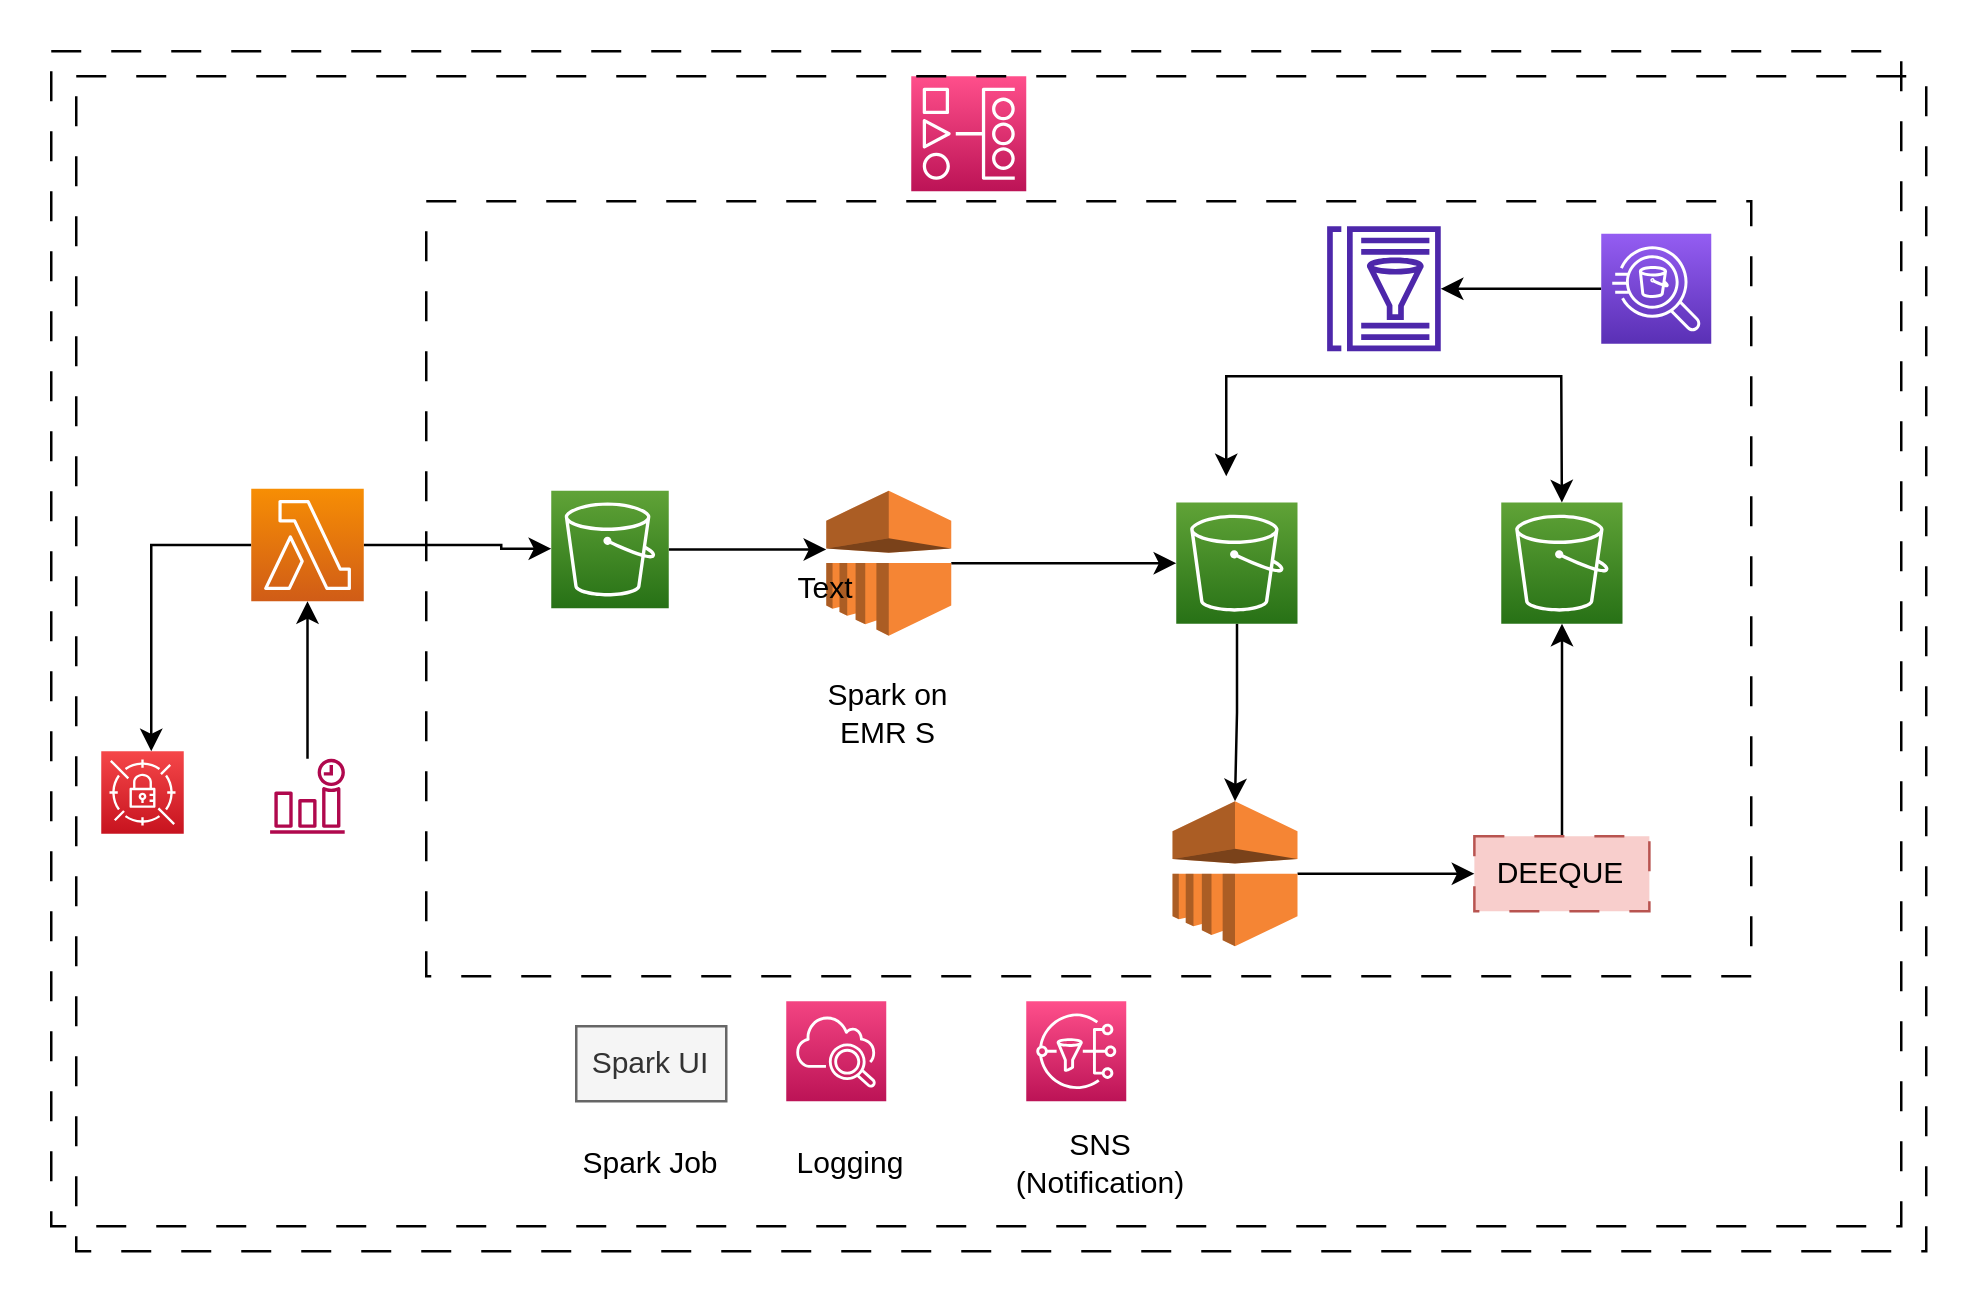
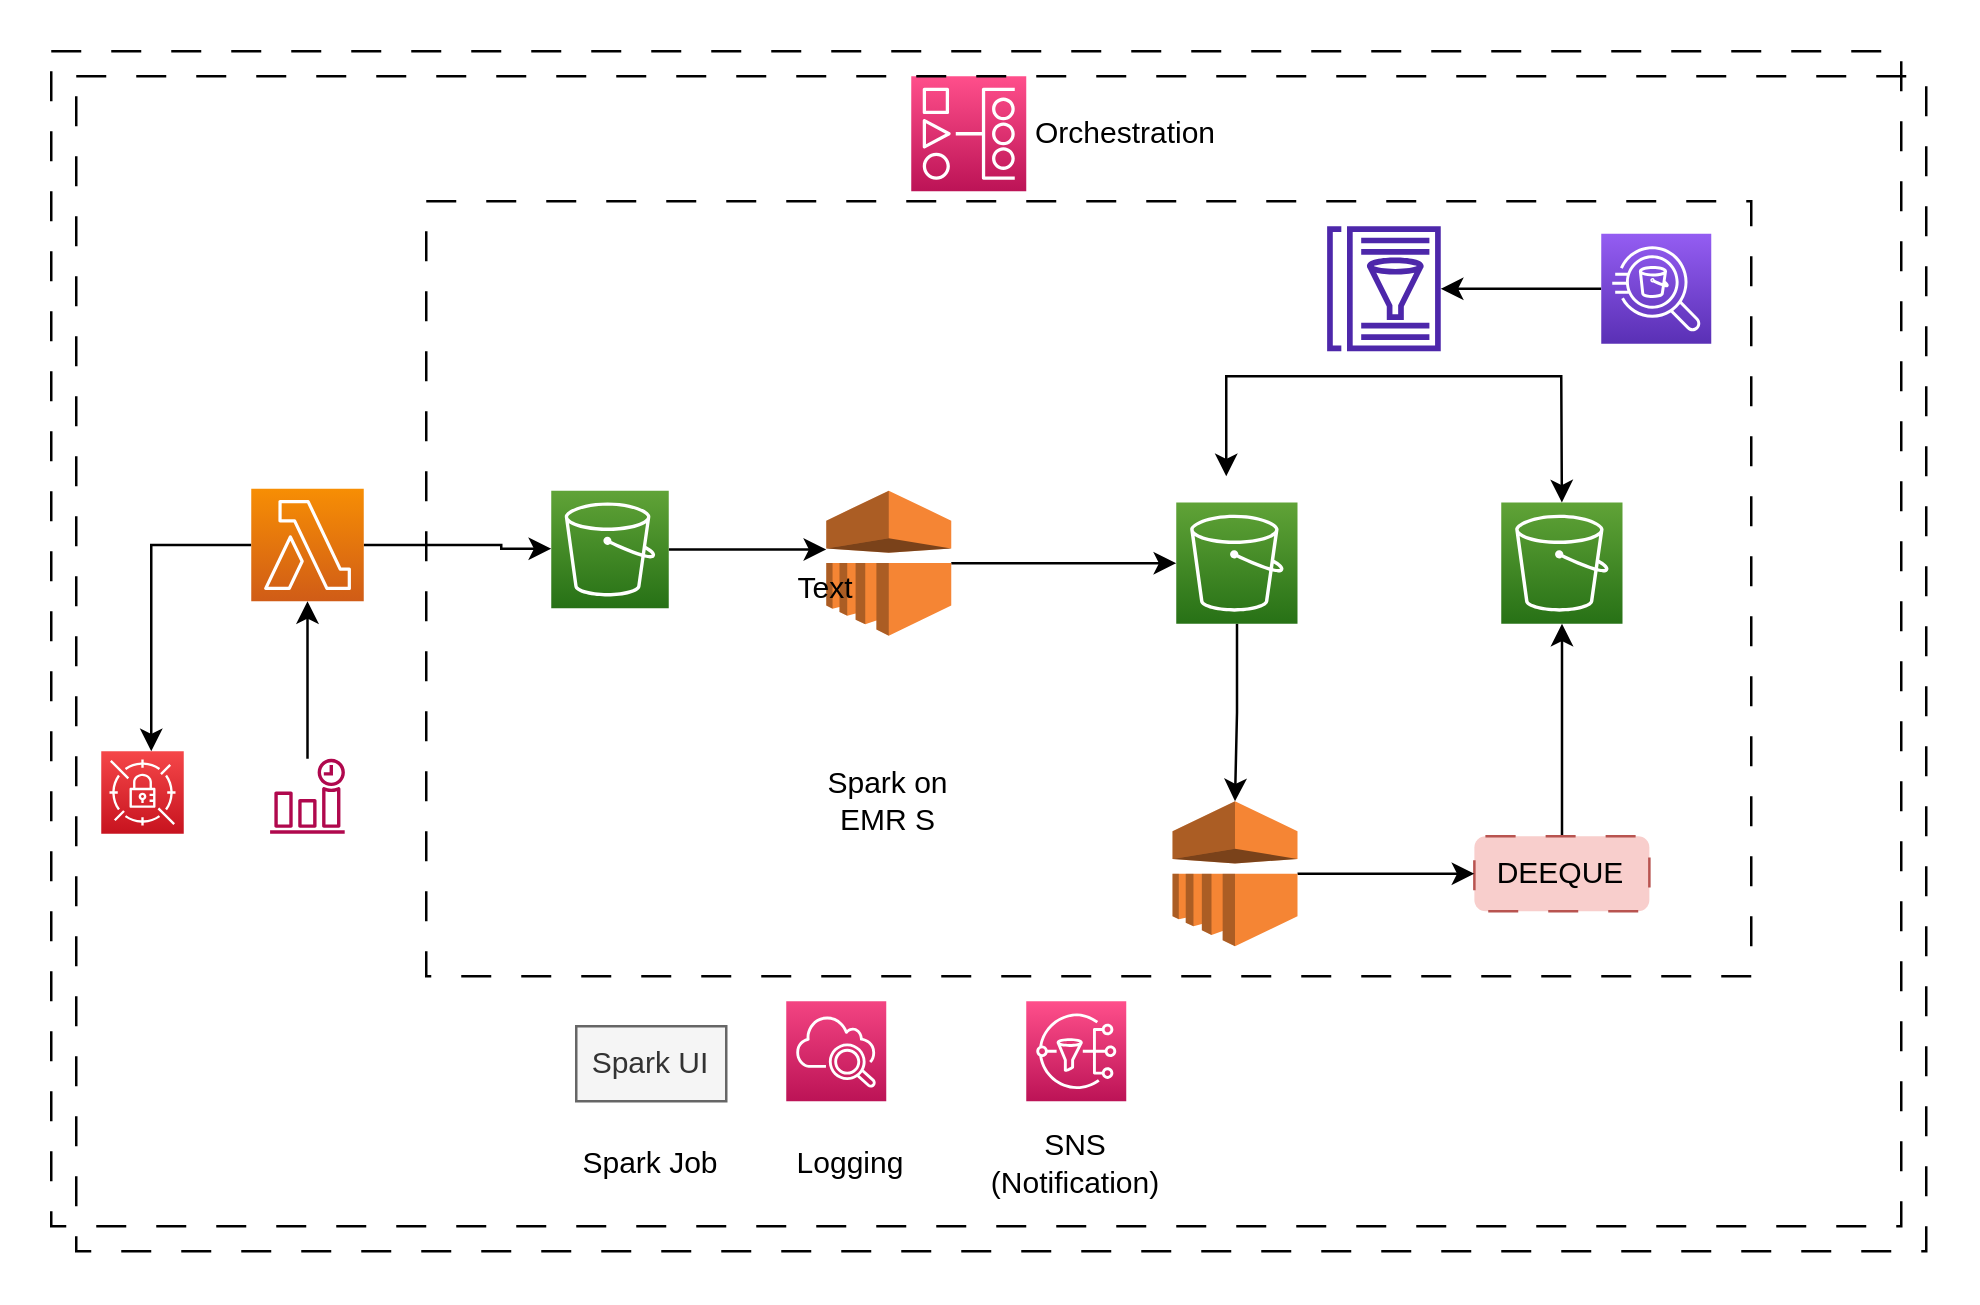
none -> (1126, 134)
(889, 714) -> (889, 801)
(1562, 874) -> (1562, 874)
(1101, 1164) -> (1076, 1164)
